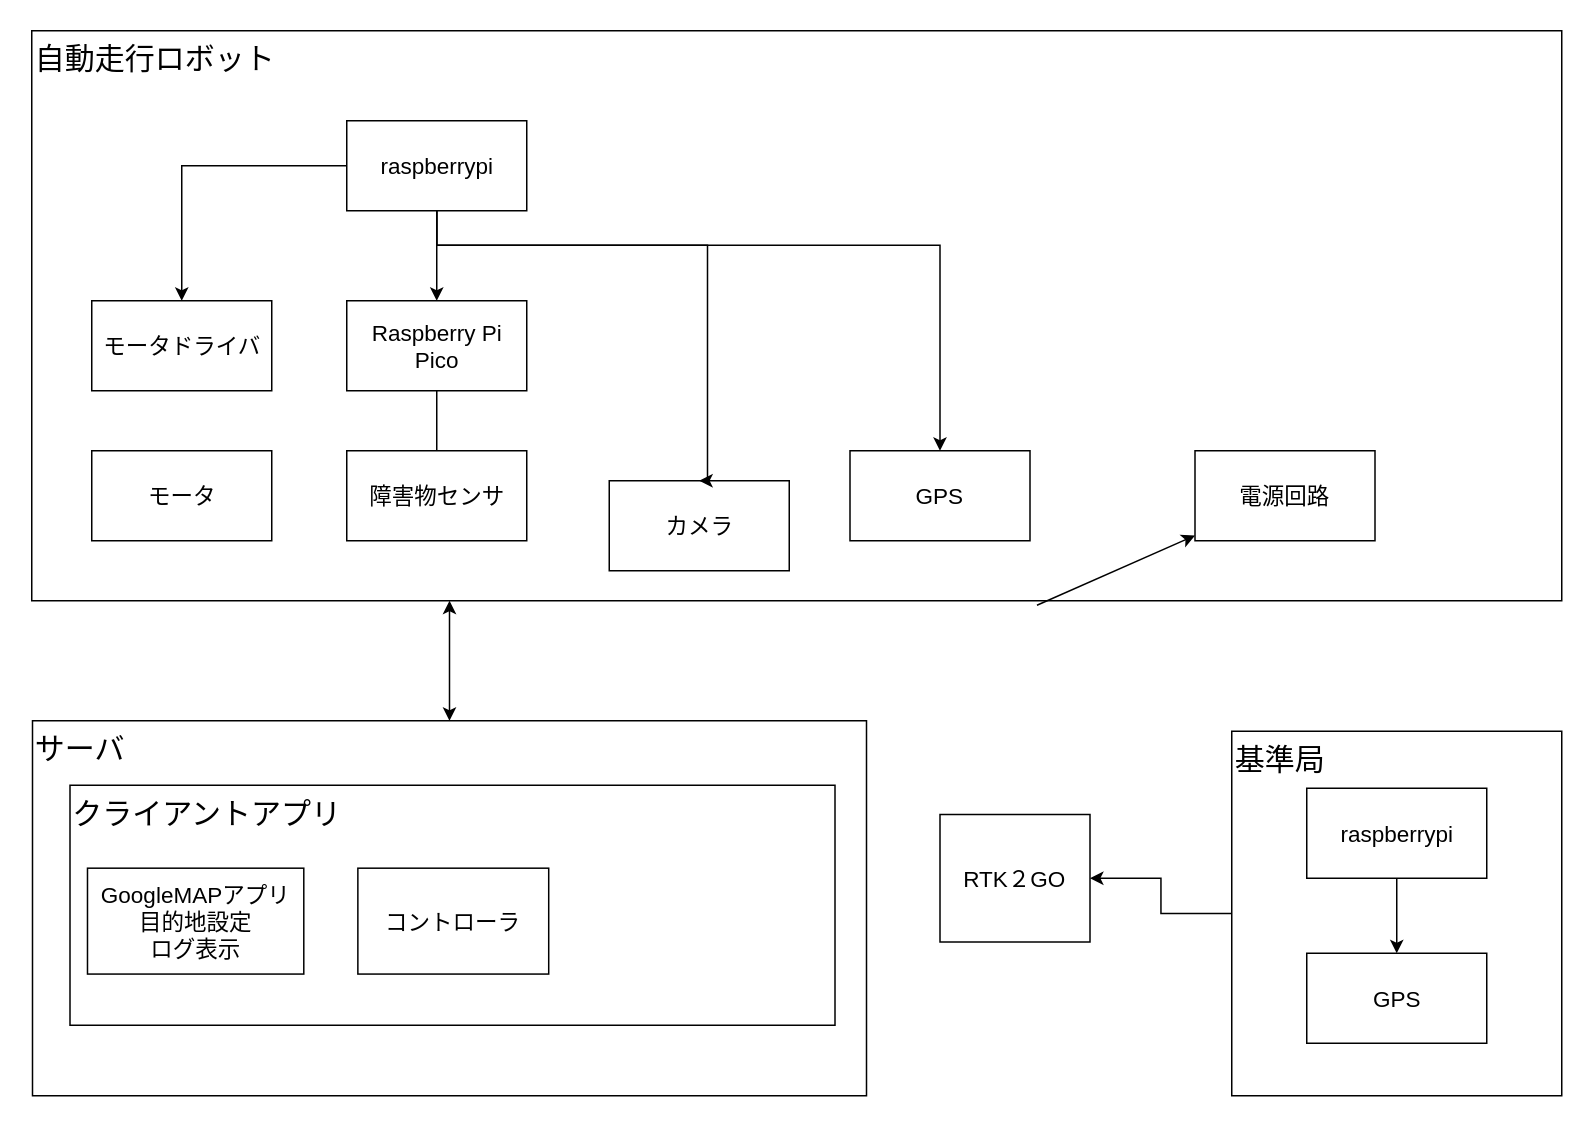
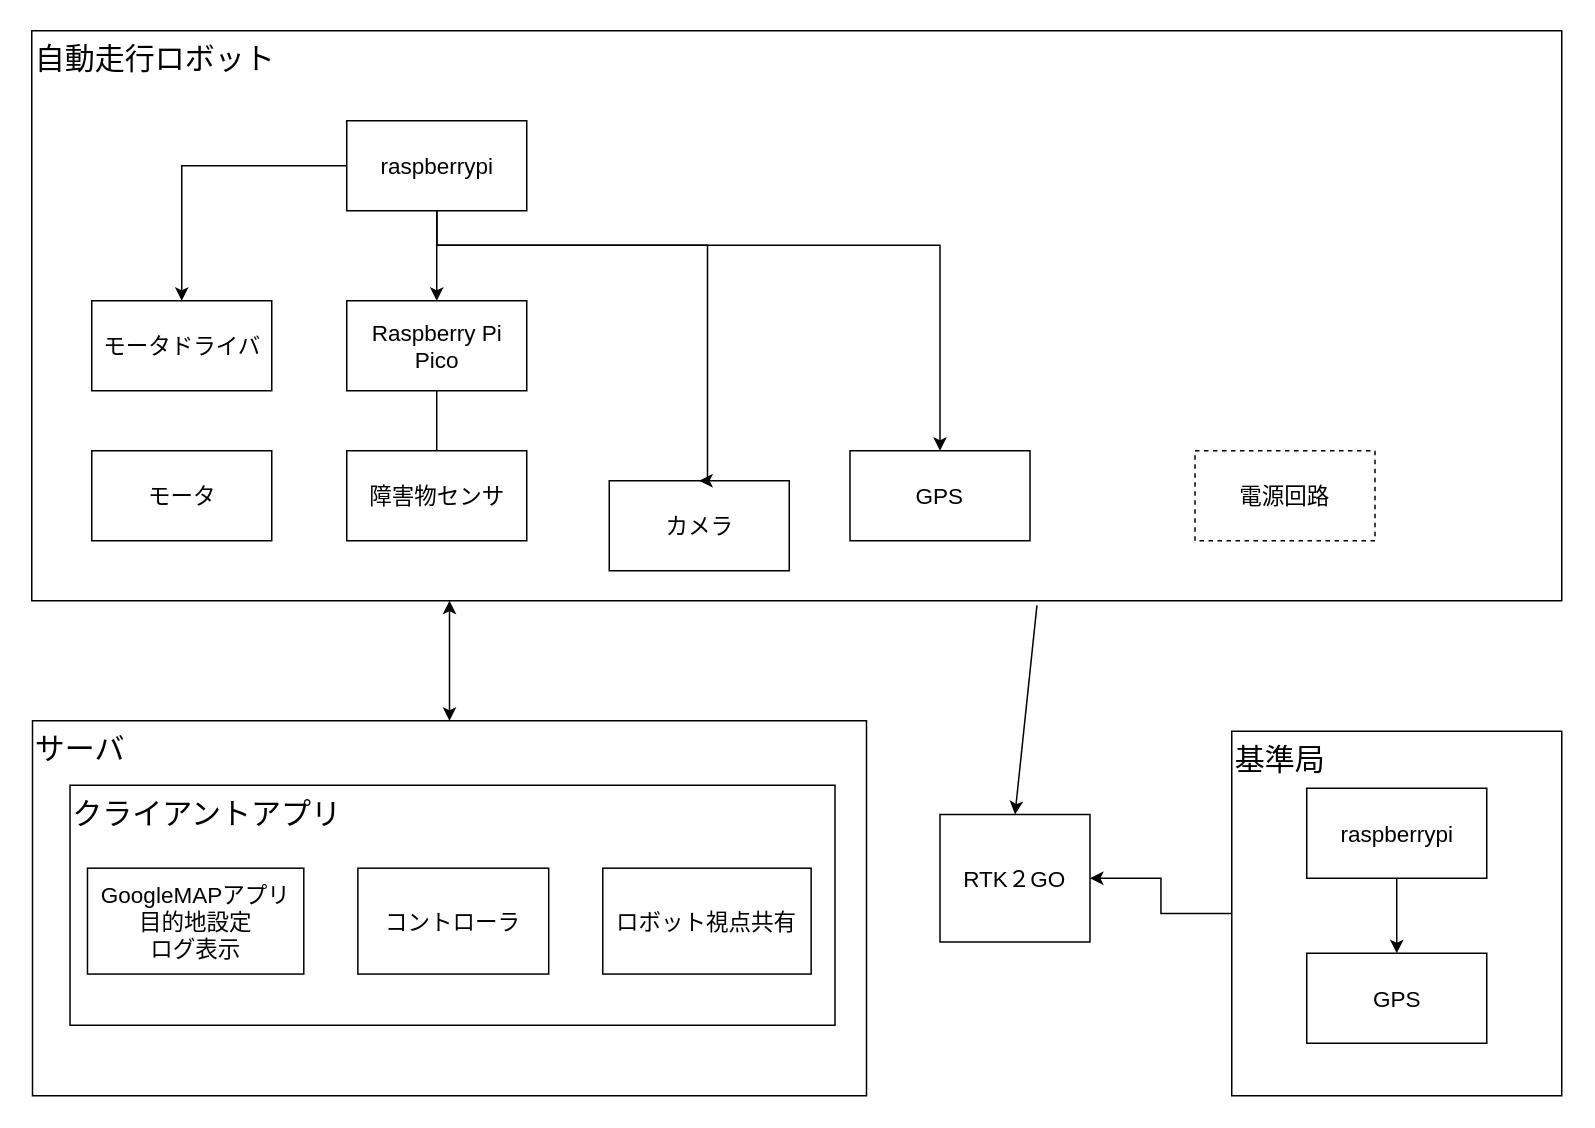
(1285, 496) -> (1285, 496)
(1111, 573) -> (1026, 705)
none -> (707, 921)
